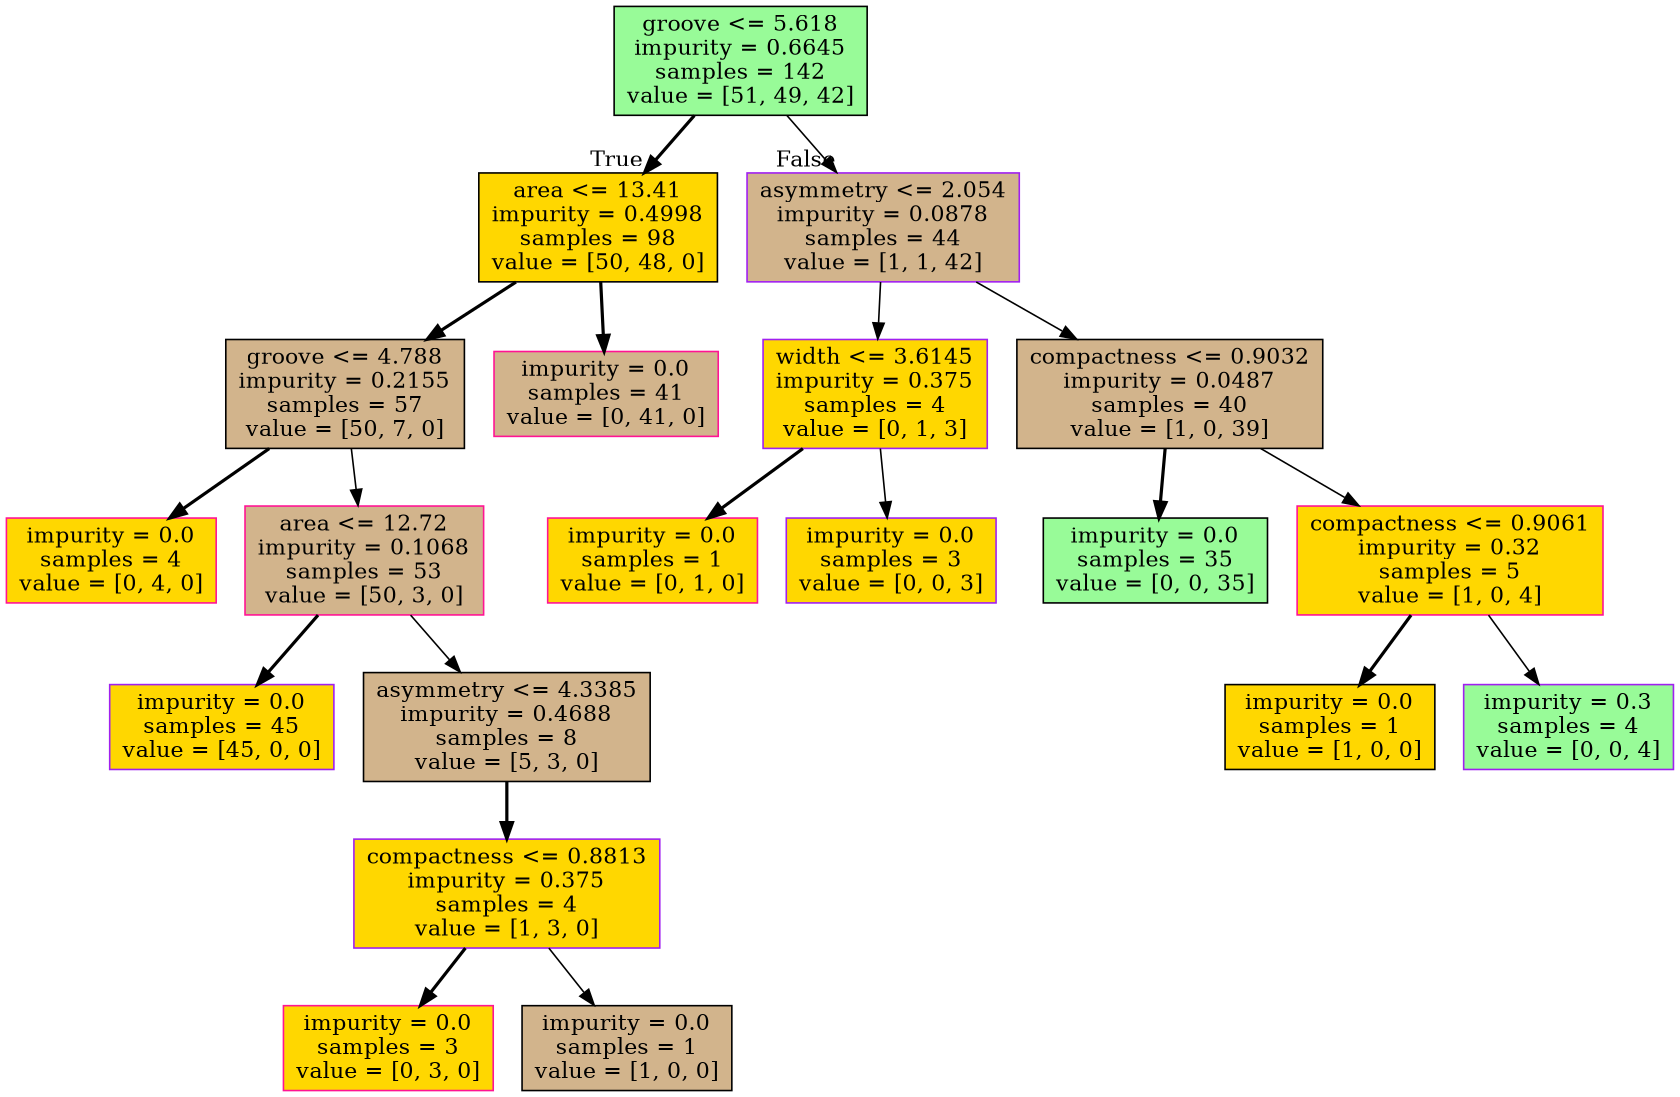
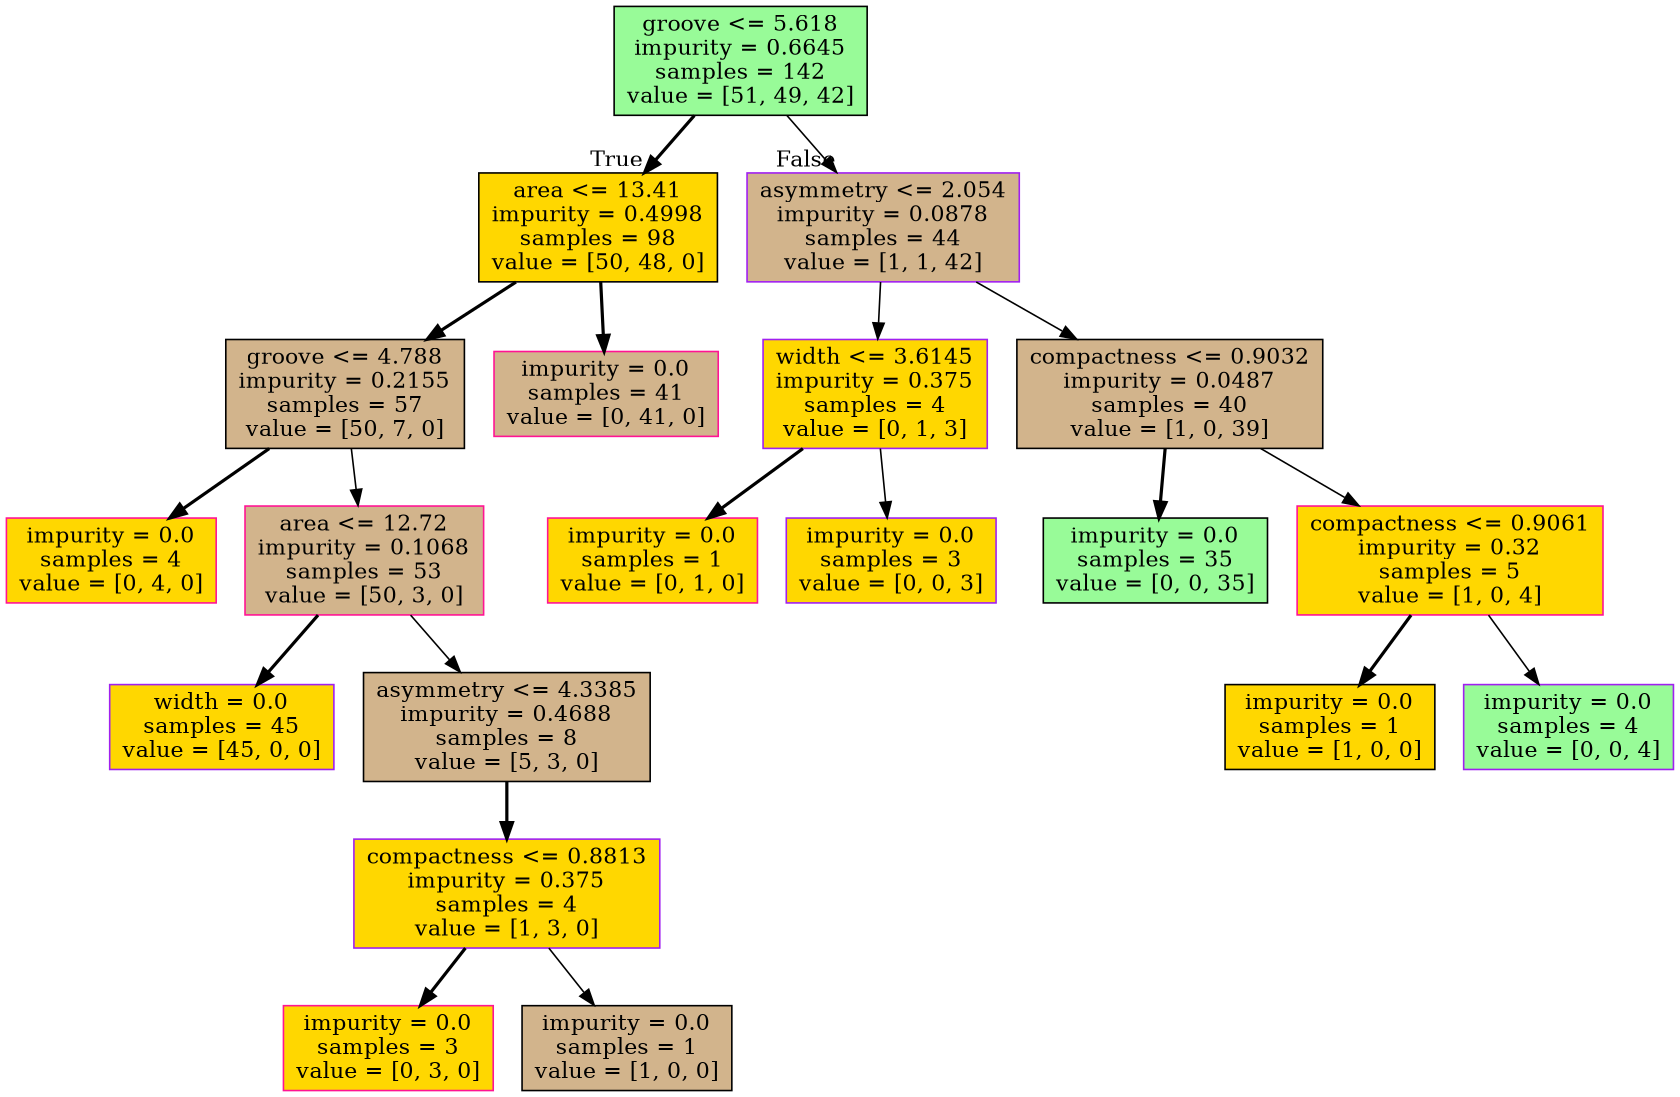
(222, 727) -> (222, 727)
(1569, 727) -> (1569, 727)
